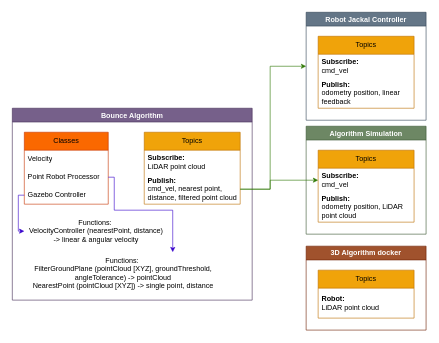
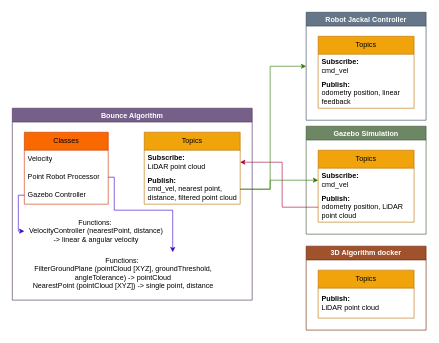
(366, 134) -> (366, 134)
none -> (282, 162)
(351, 303) -> (351, 303)
